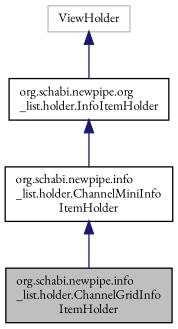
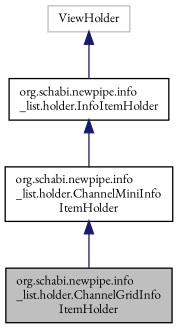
(89, 99) -> (89, 99)
